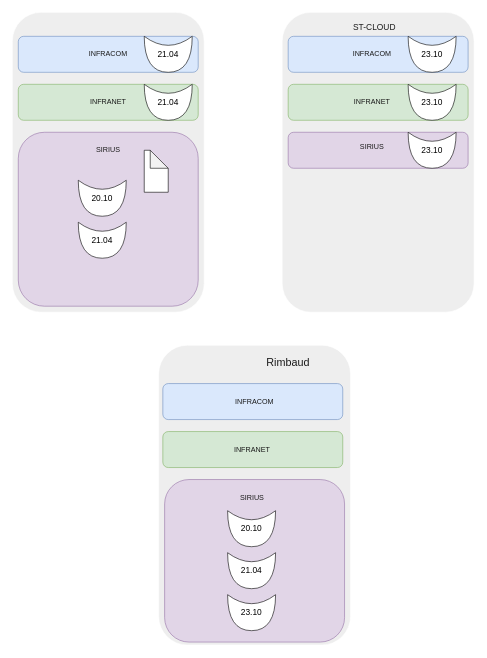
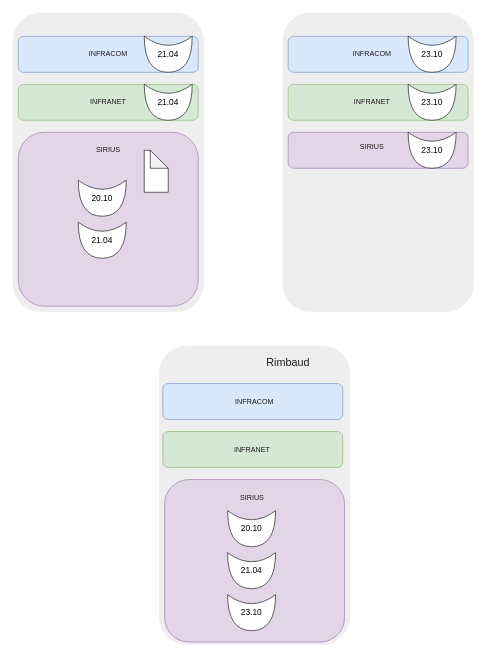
(375, 27) -> none
